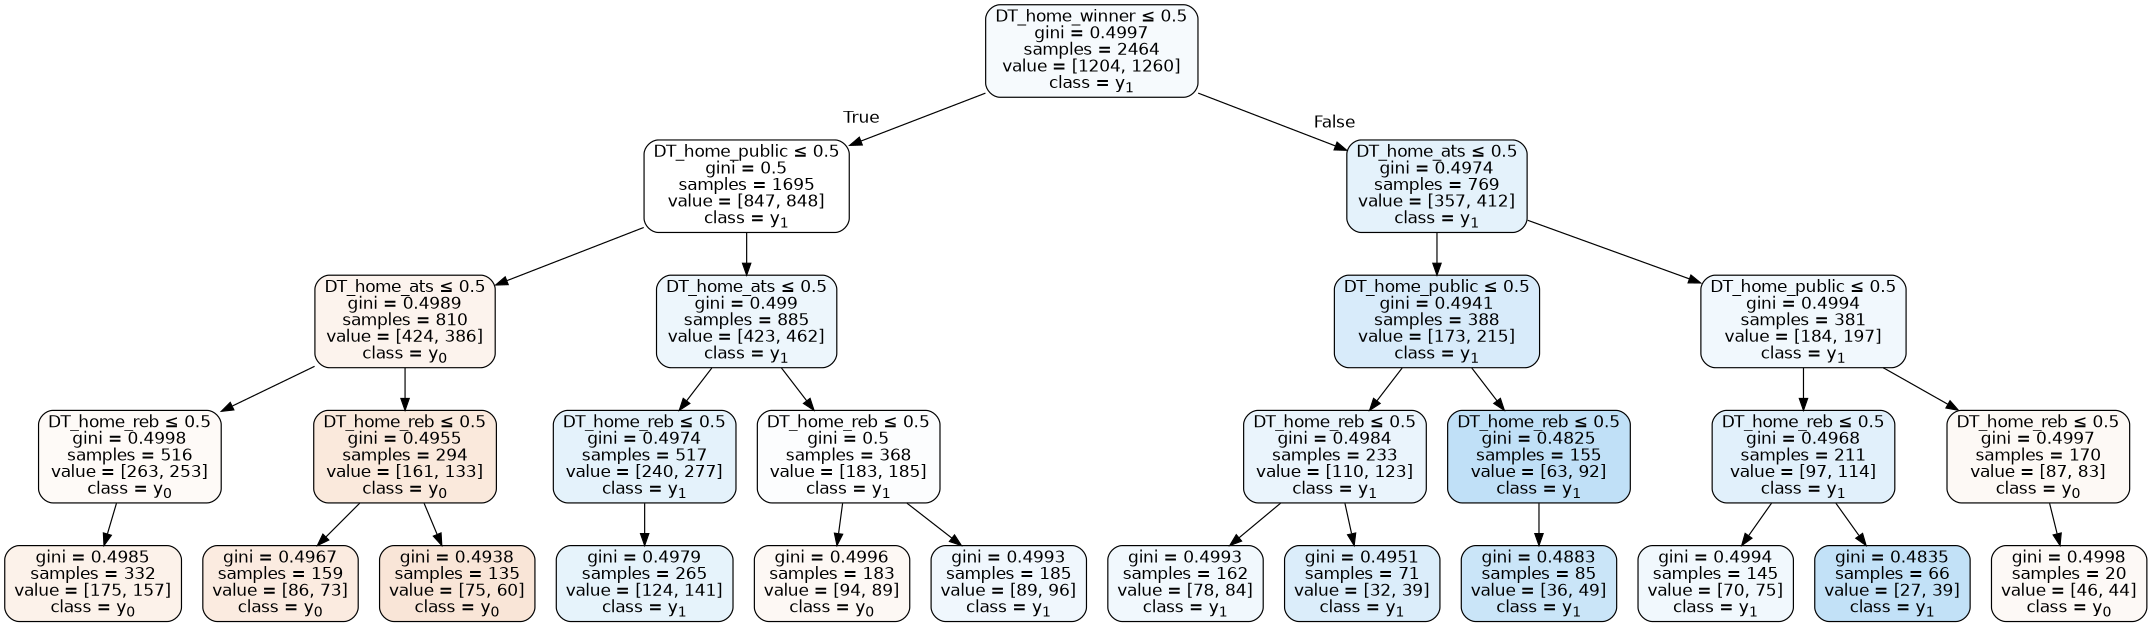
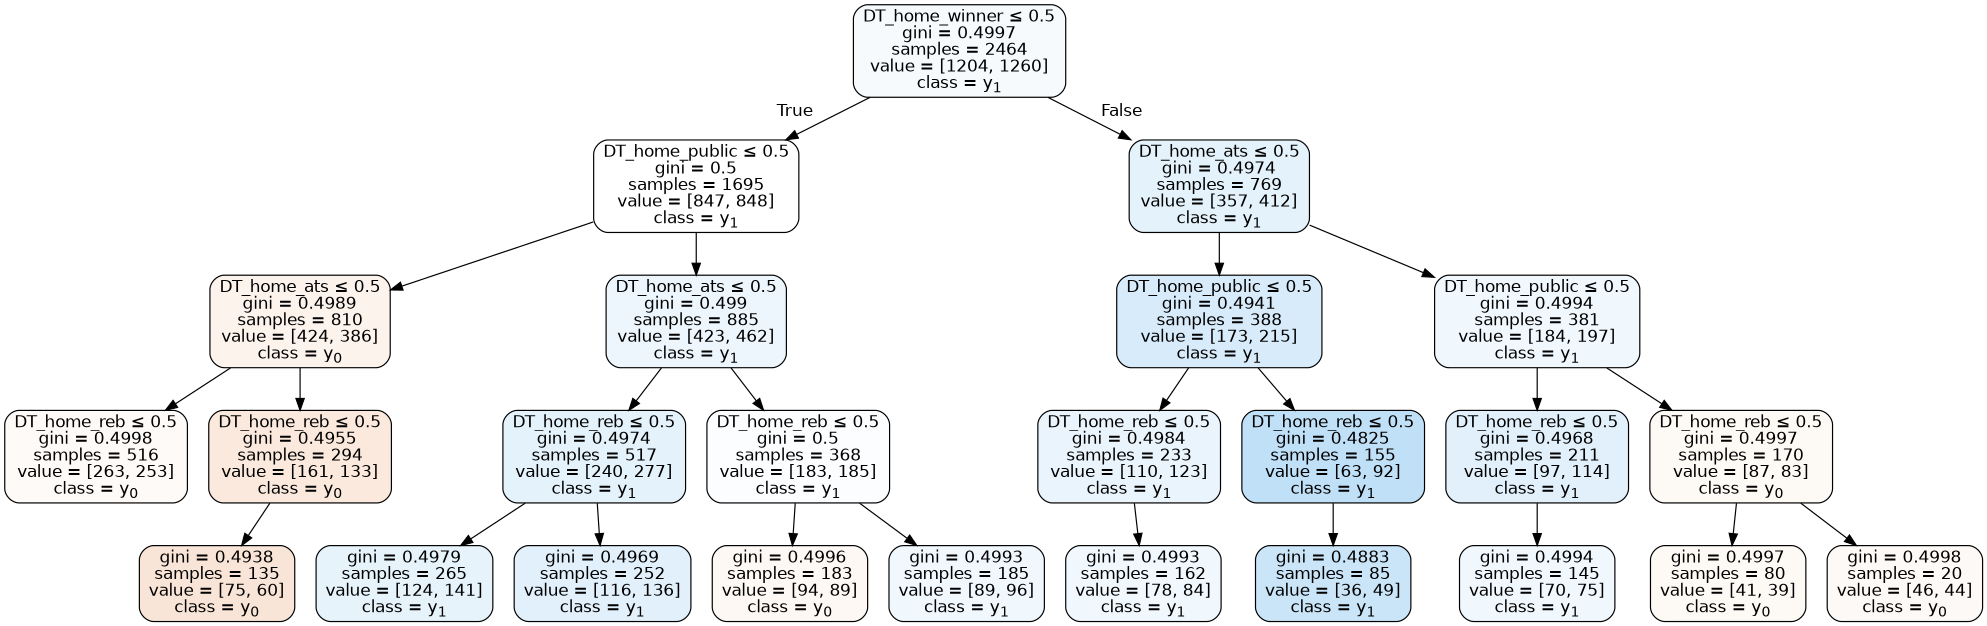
(93, 584) -> none
(281, 584) -> none
none -> (603, 584)
(1362, 584) -> none
none -> (1728, 584)
(1892, 584) -> none
